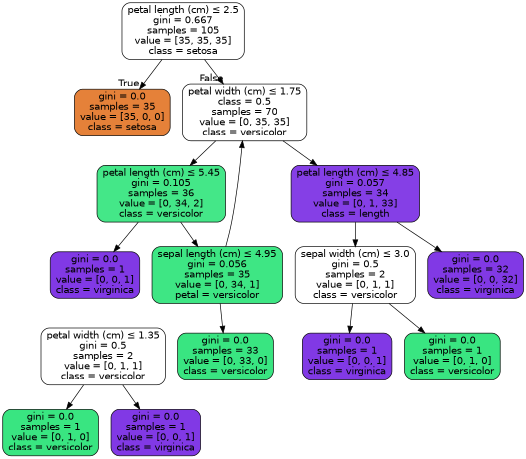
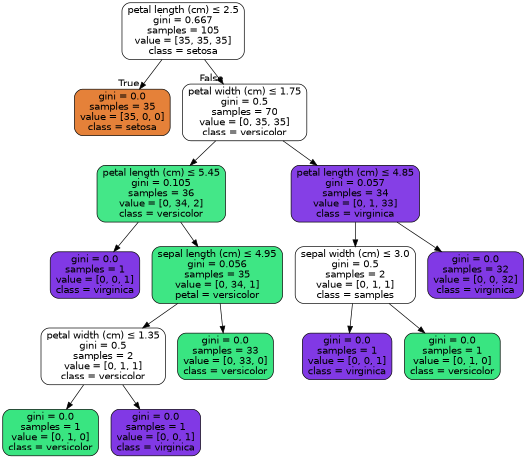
(245, 102) -> (245, 102)
(236, 198) -> (163, 314)
(355, 214) -> (355, 214)
(355, 295) -> (355, 295)
